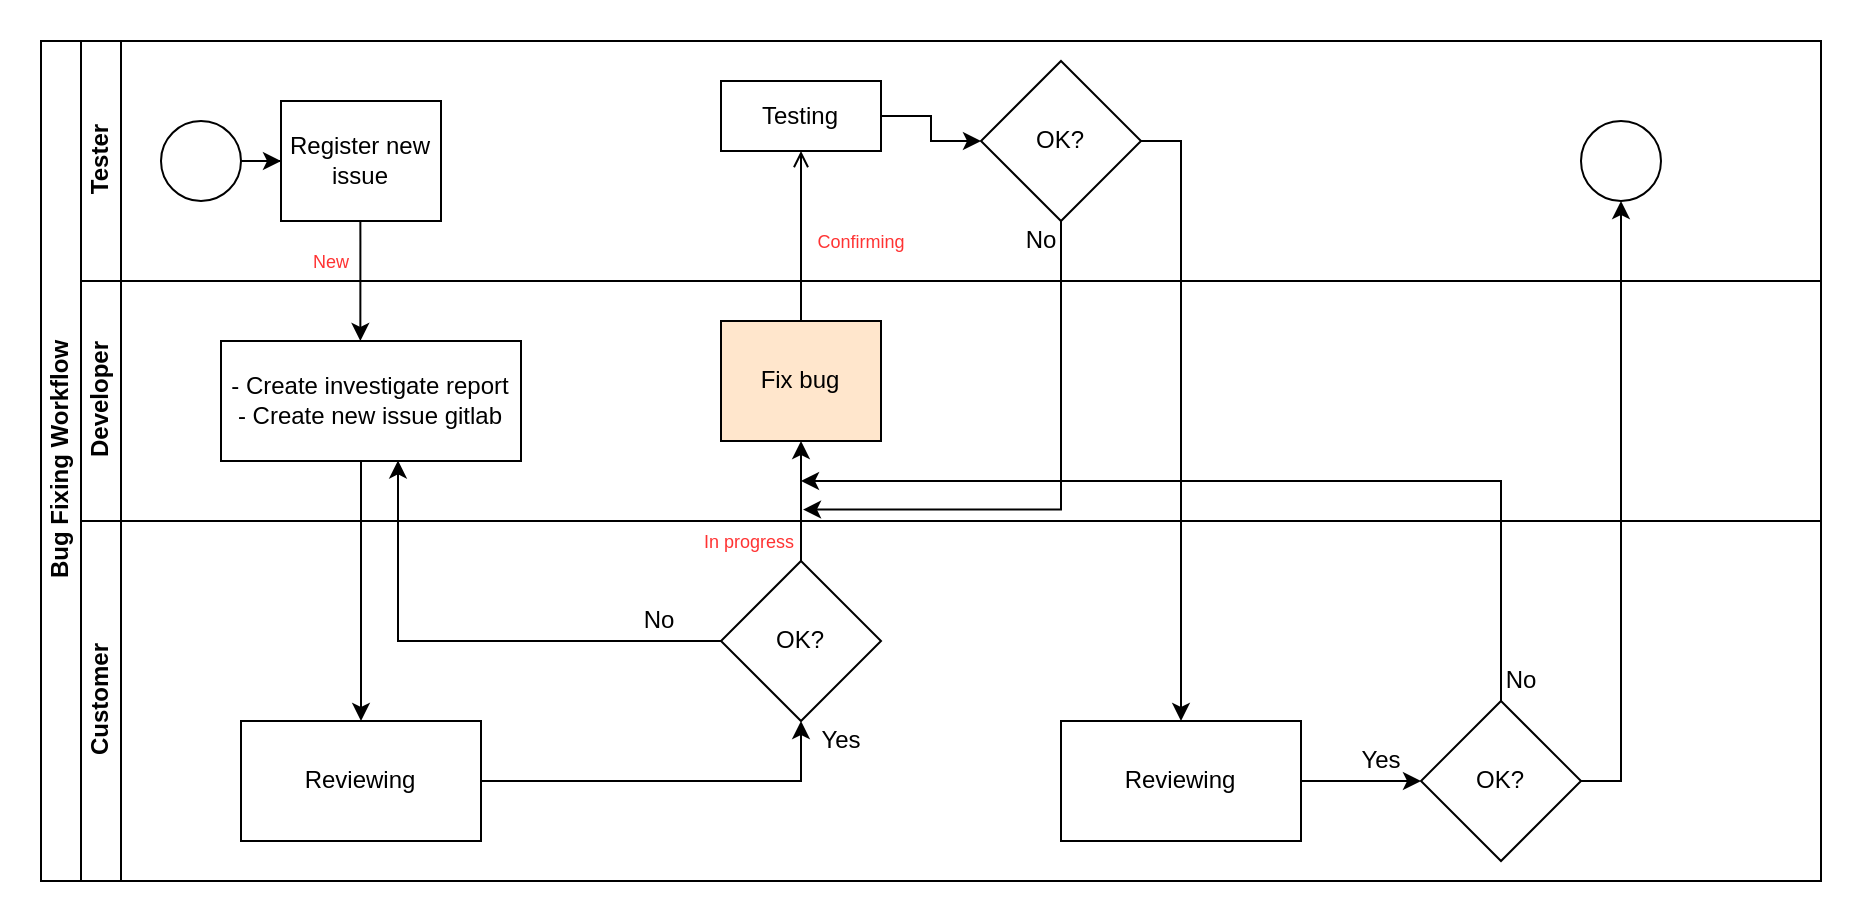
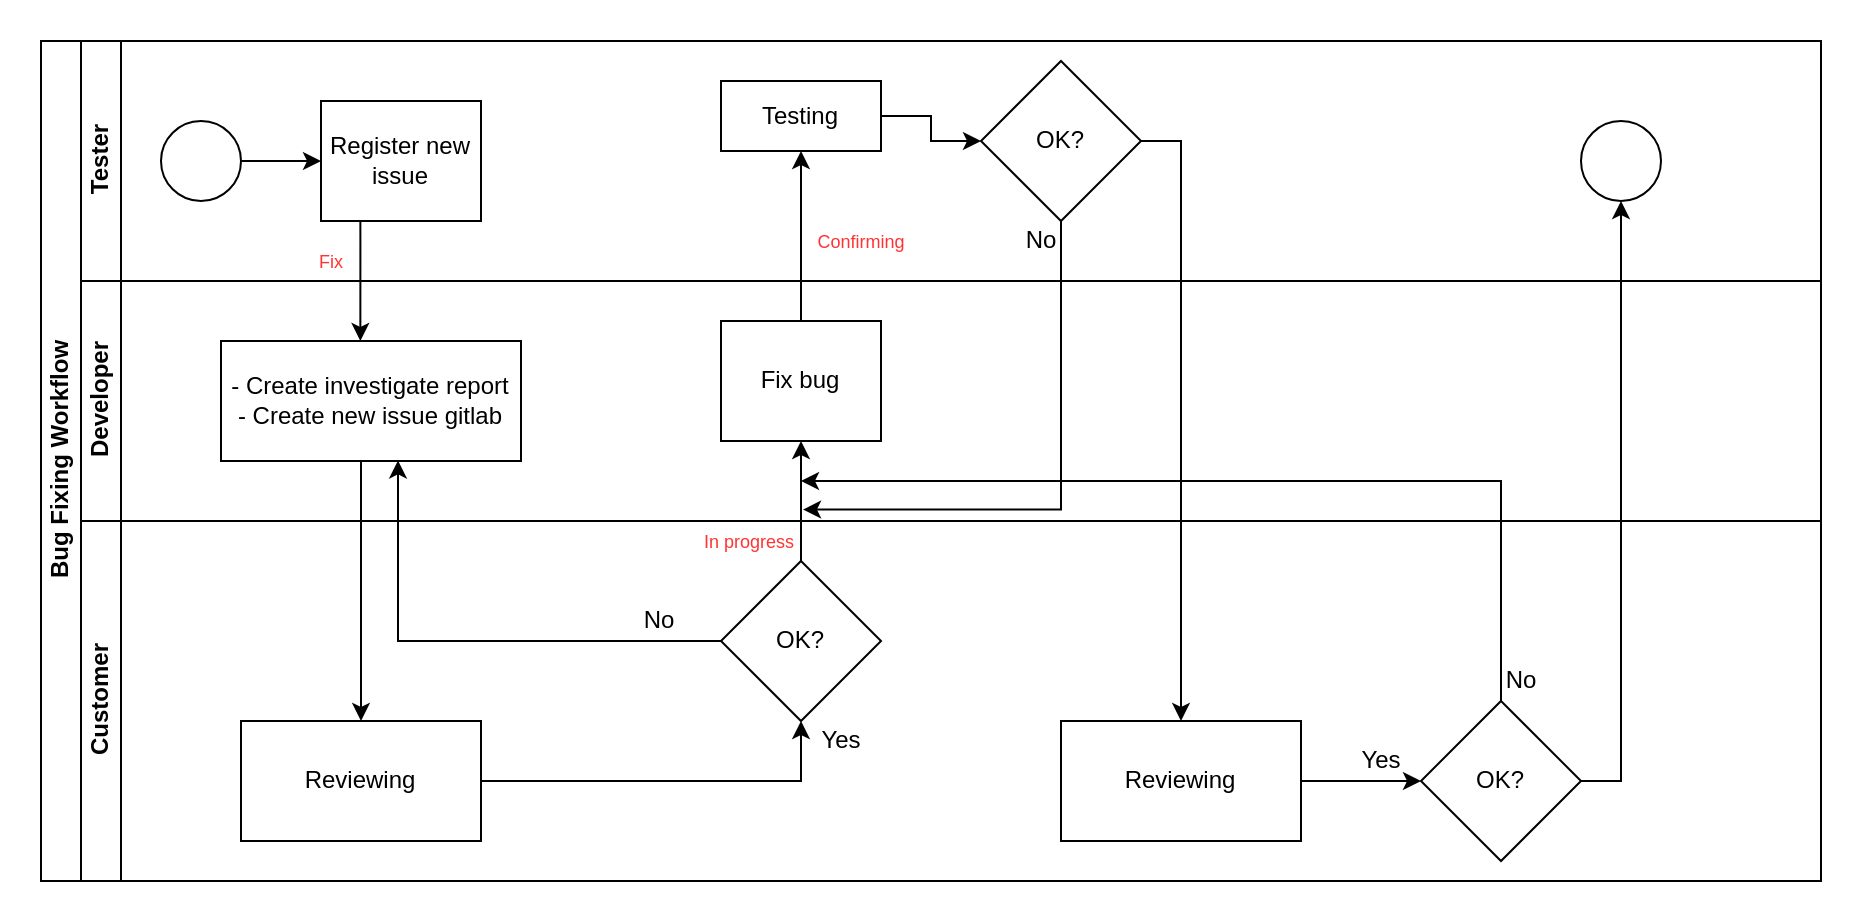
(361, 161) -> (401, 161)
(801, 163) -> (801, 166)
(332, 261) -> (332, 261)
(801, 381) -> (801, 381)
